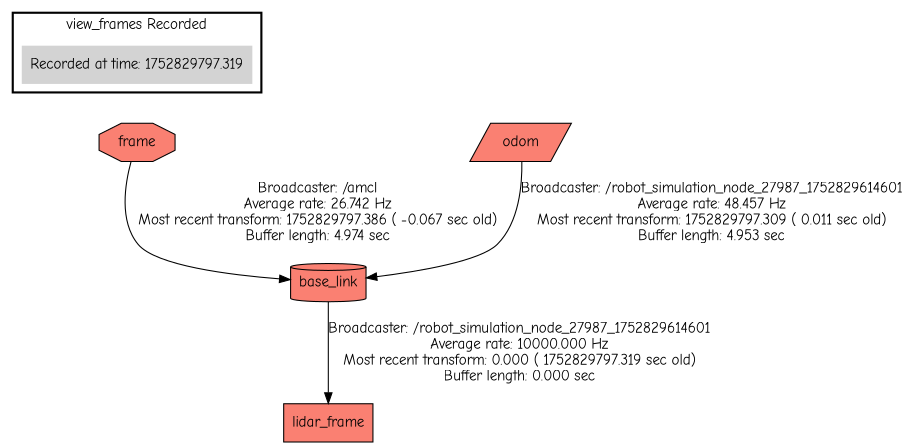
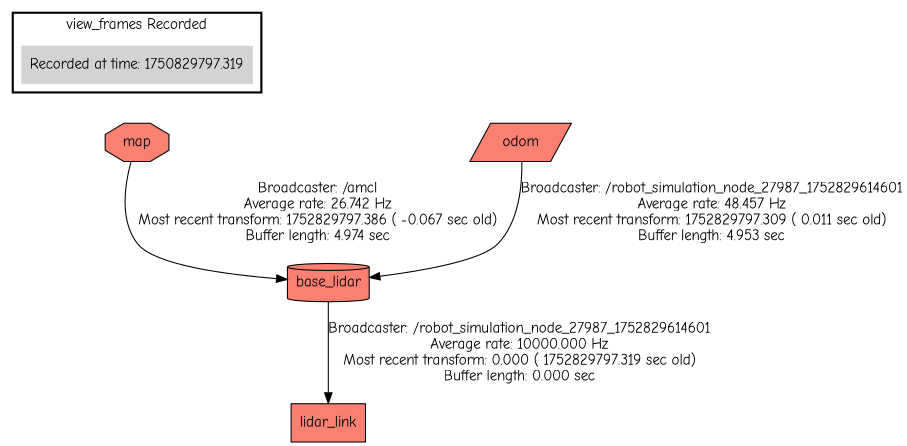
(137, 65) -> (137, 65)
(137, 142) -> (137, 142)
(328, 283) -> (328, 283)
(328, 423) -> (328, 423)
